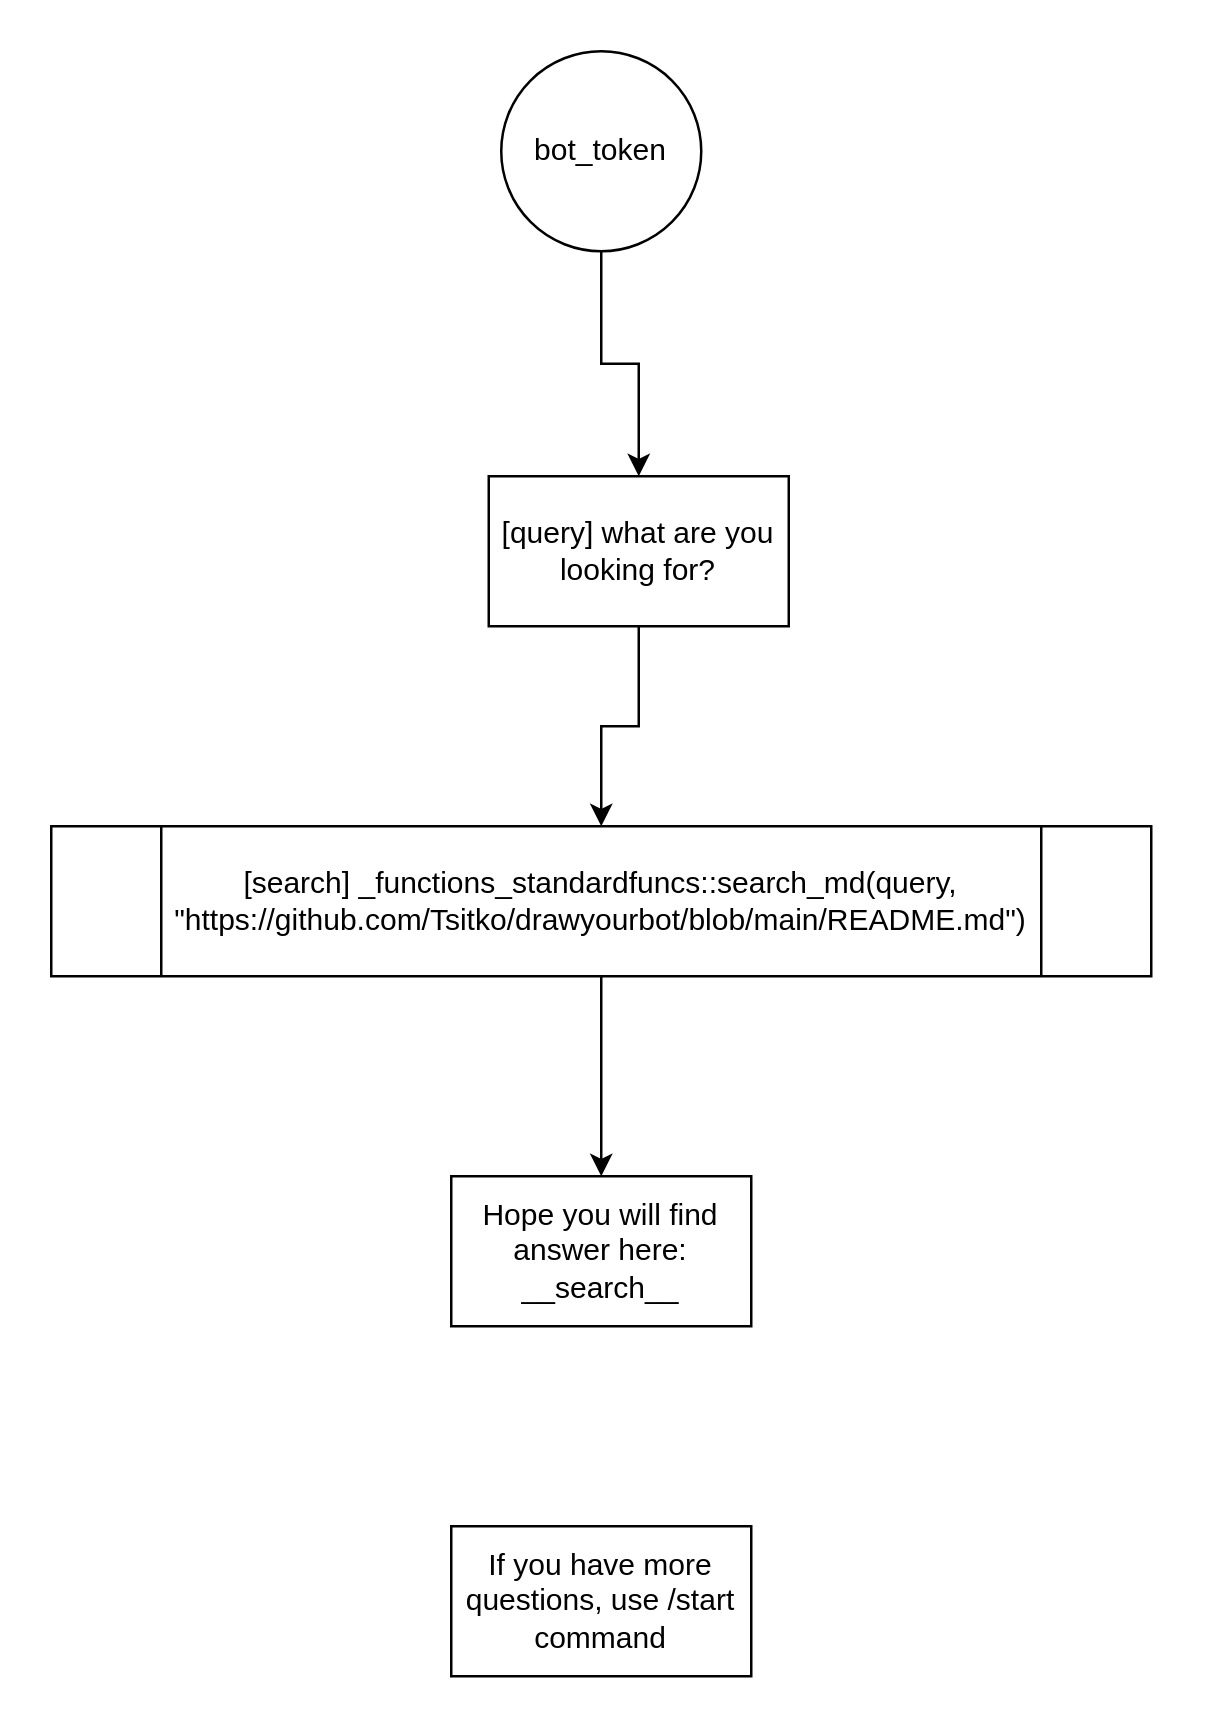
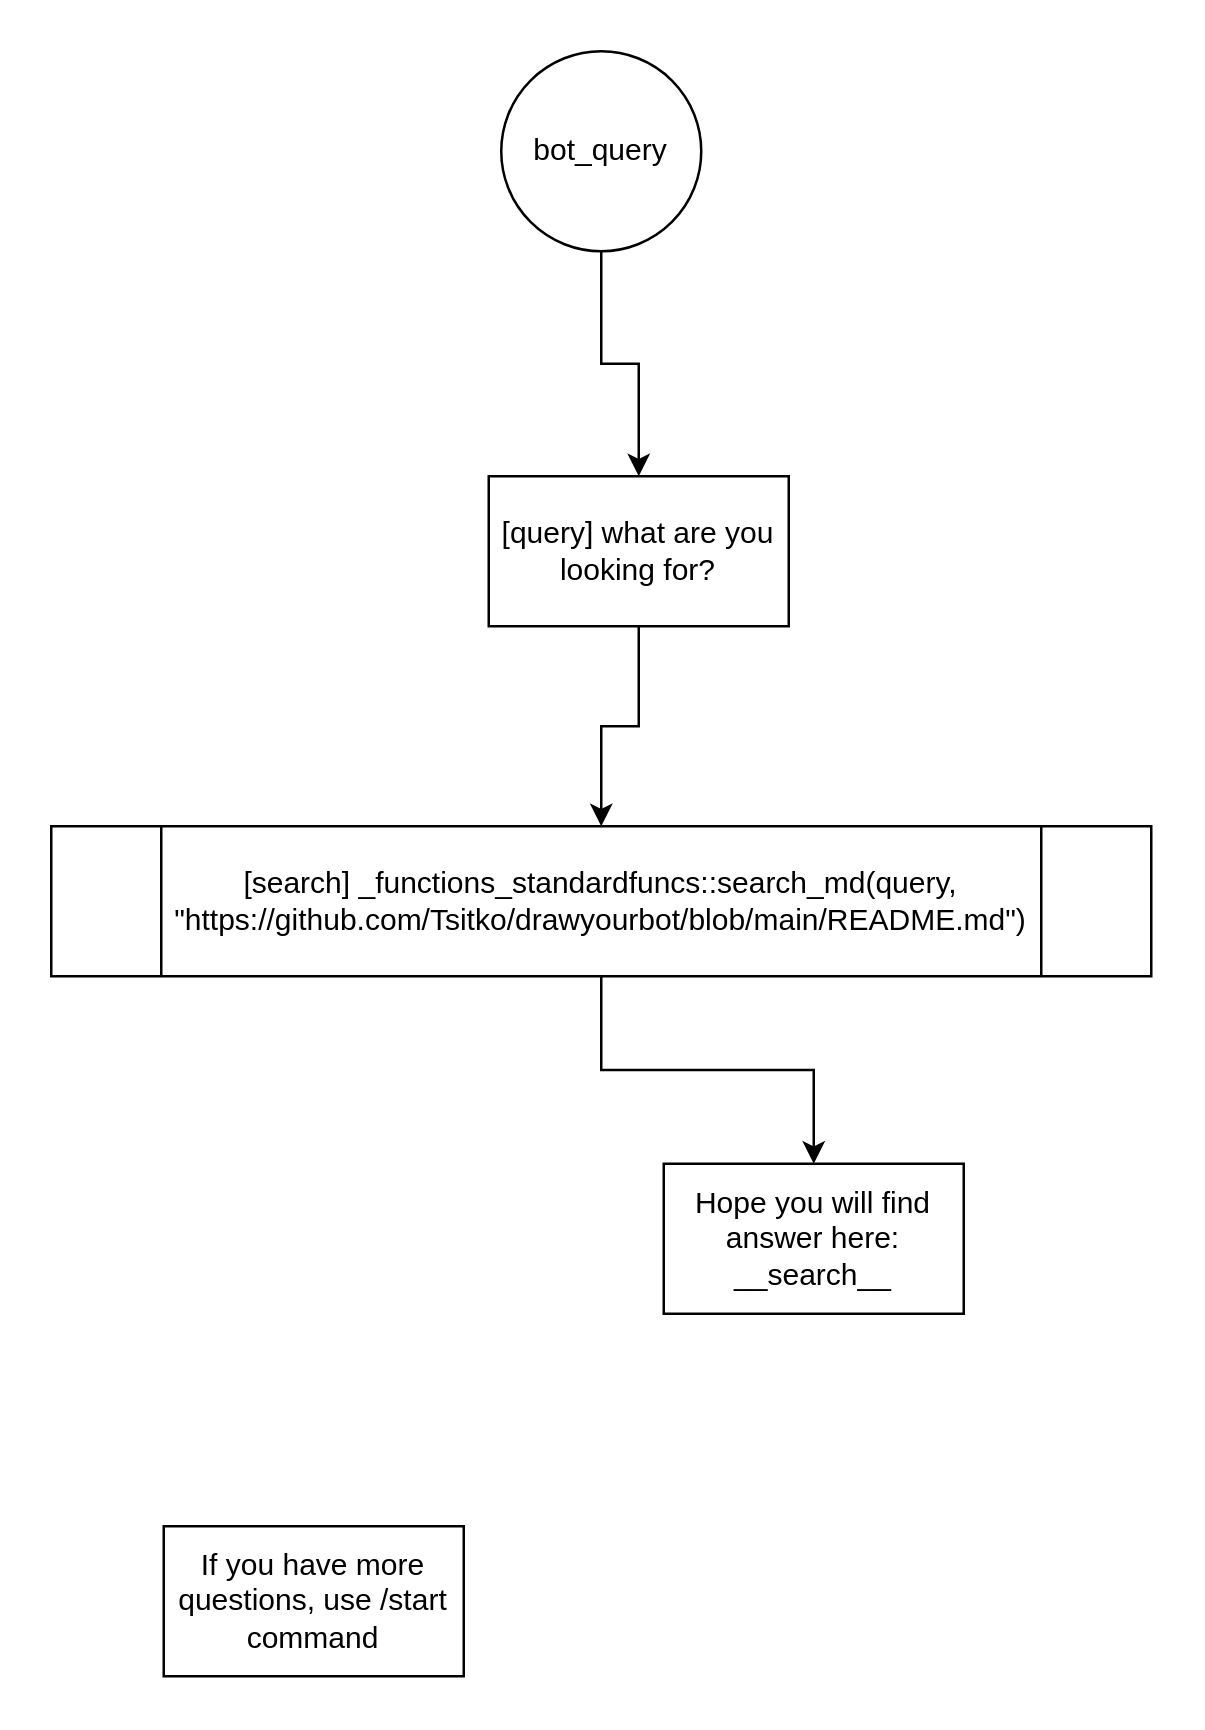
(601, 151) -> (601, 151)
(601, 1251) -> (814, 1239)
(601, 1601) -> (314, 1601)
